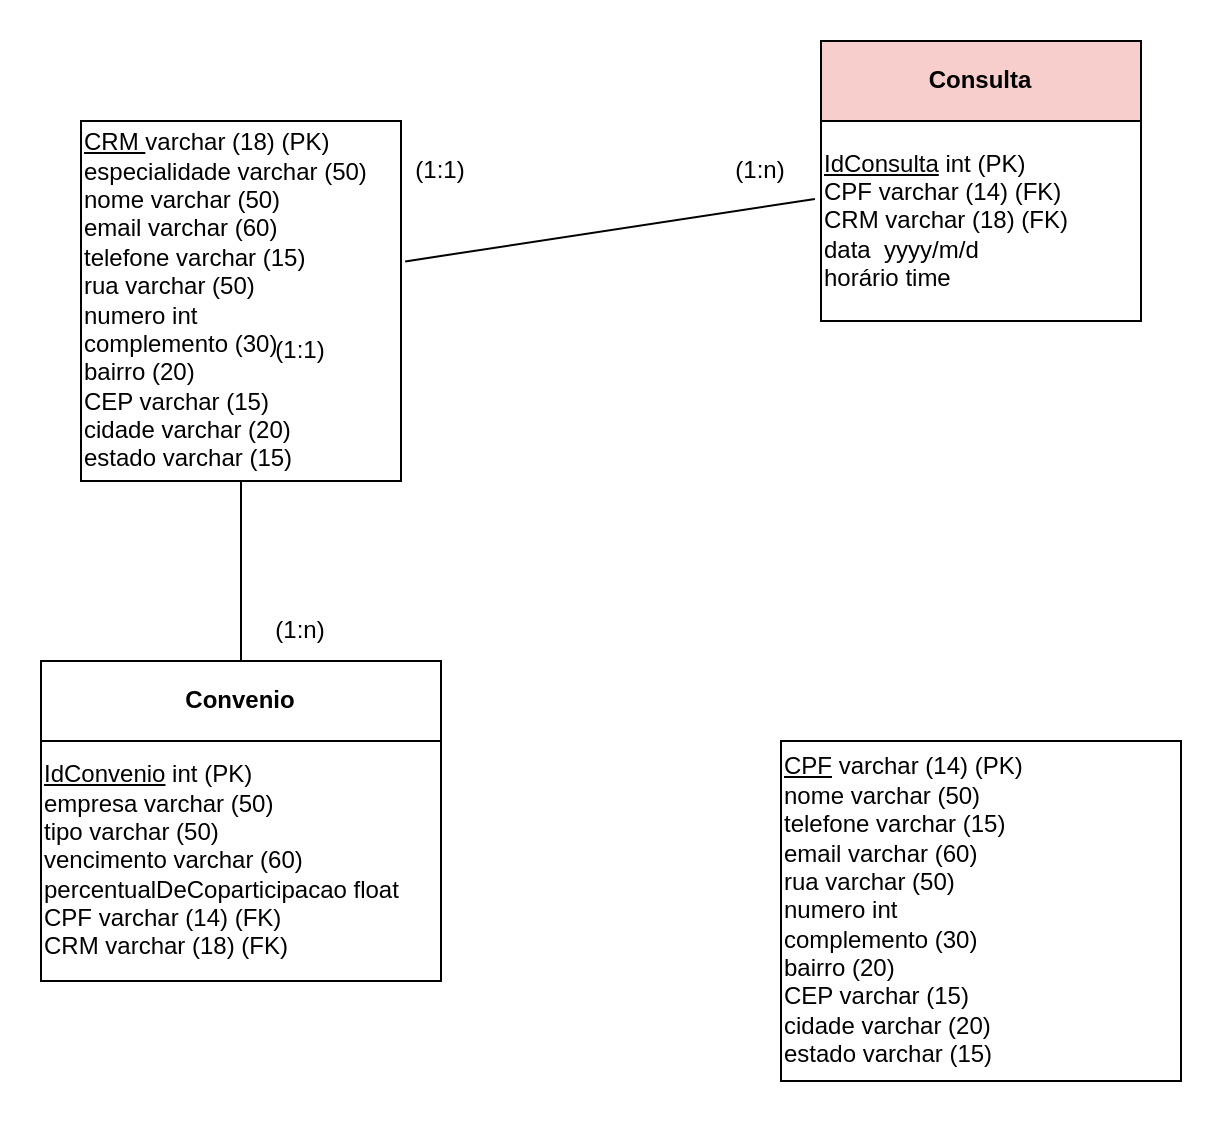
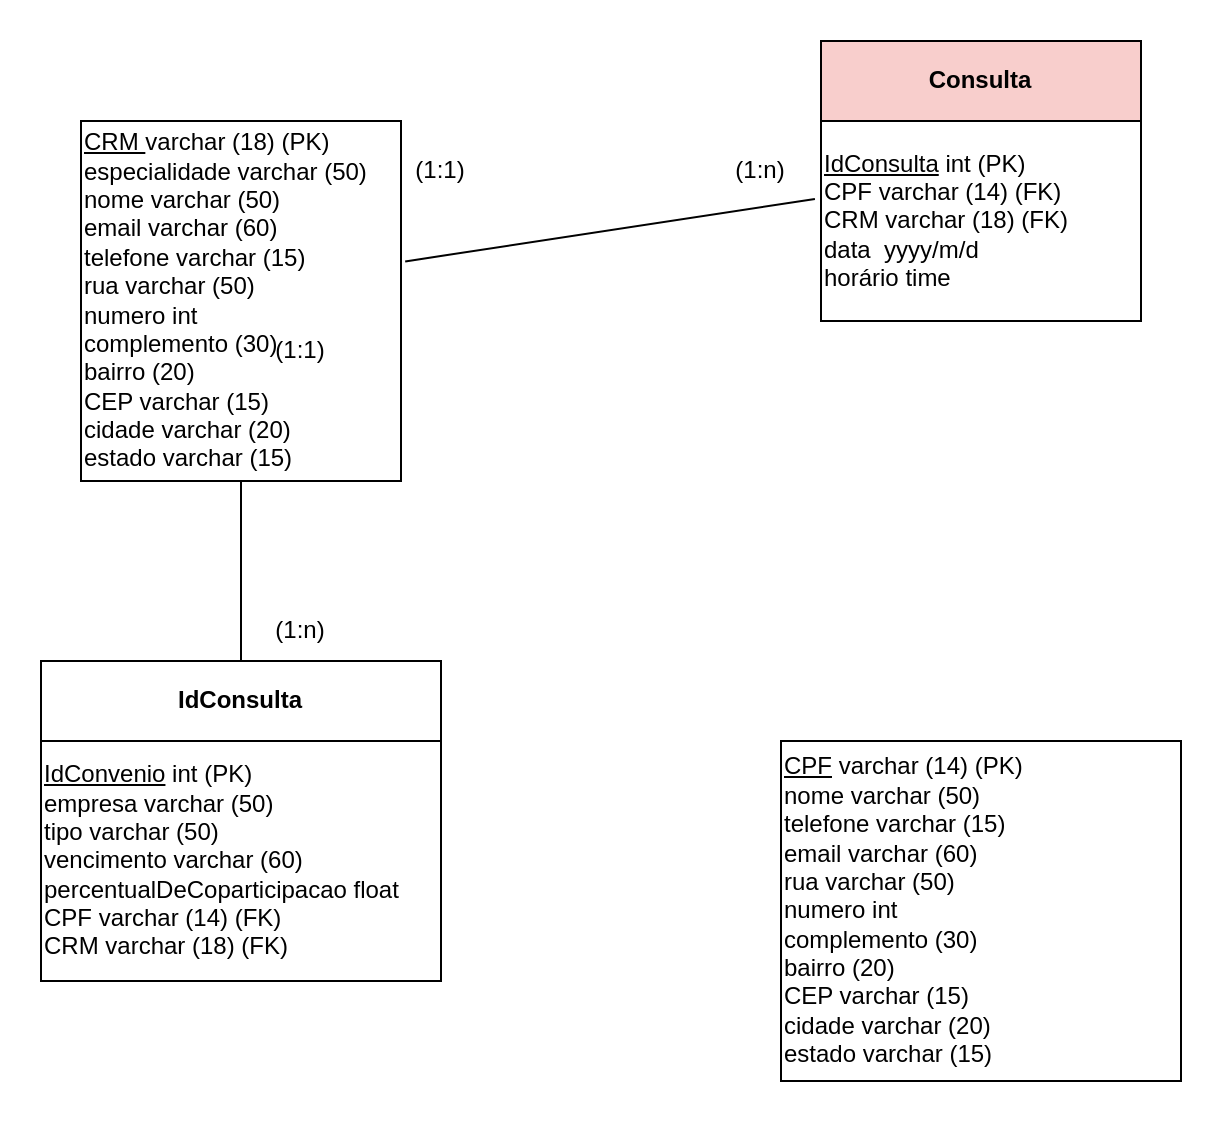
(241, 701) -> (241, 701)
